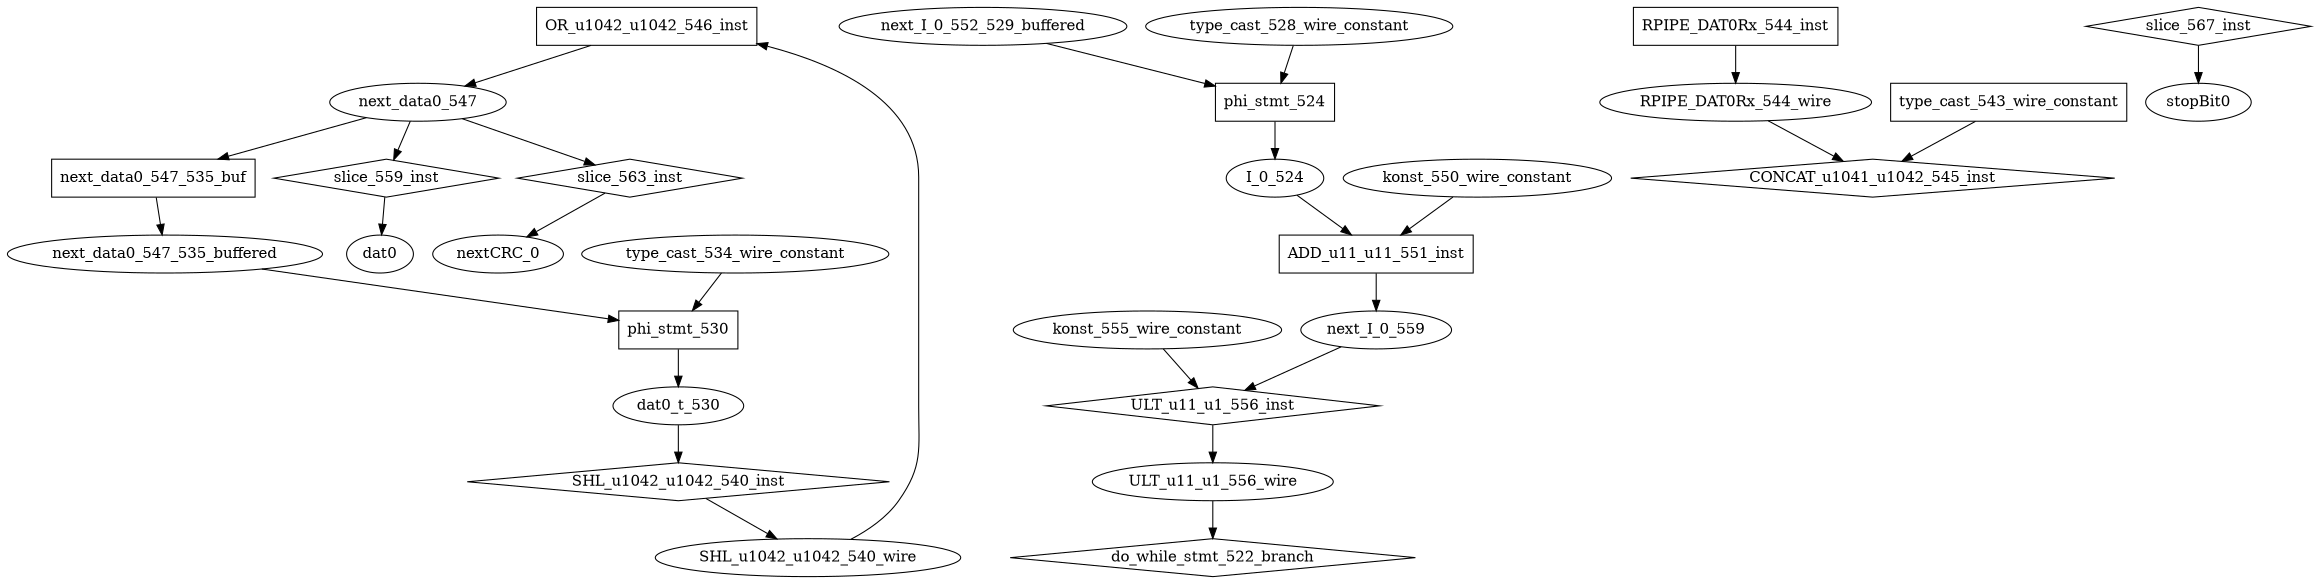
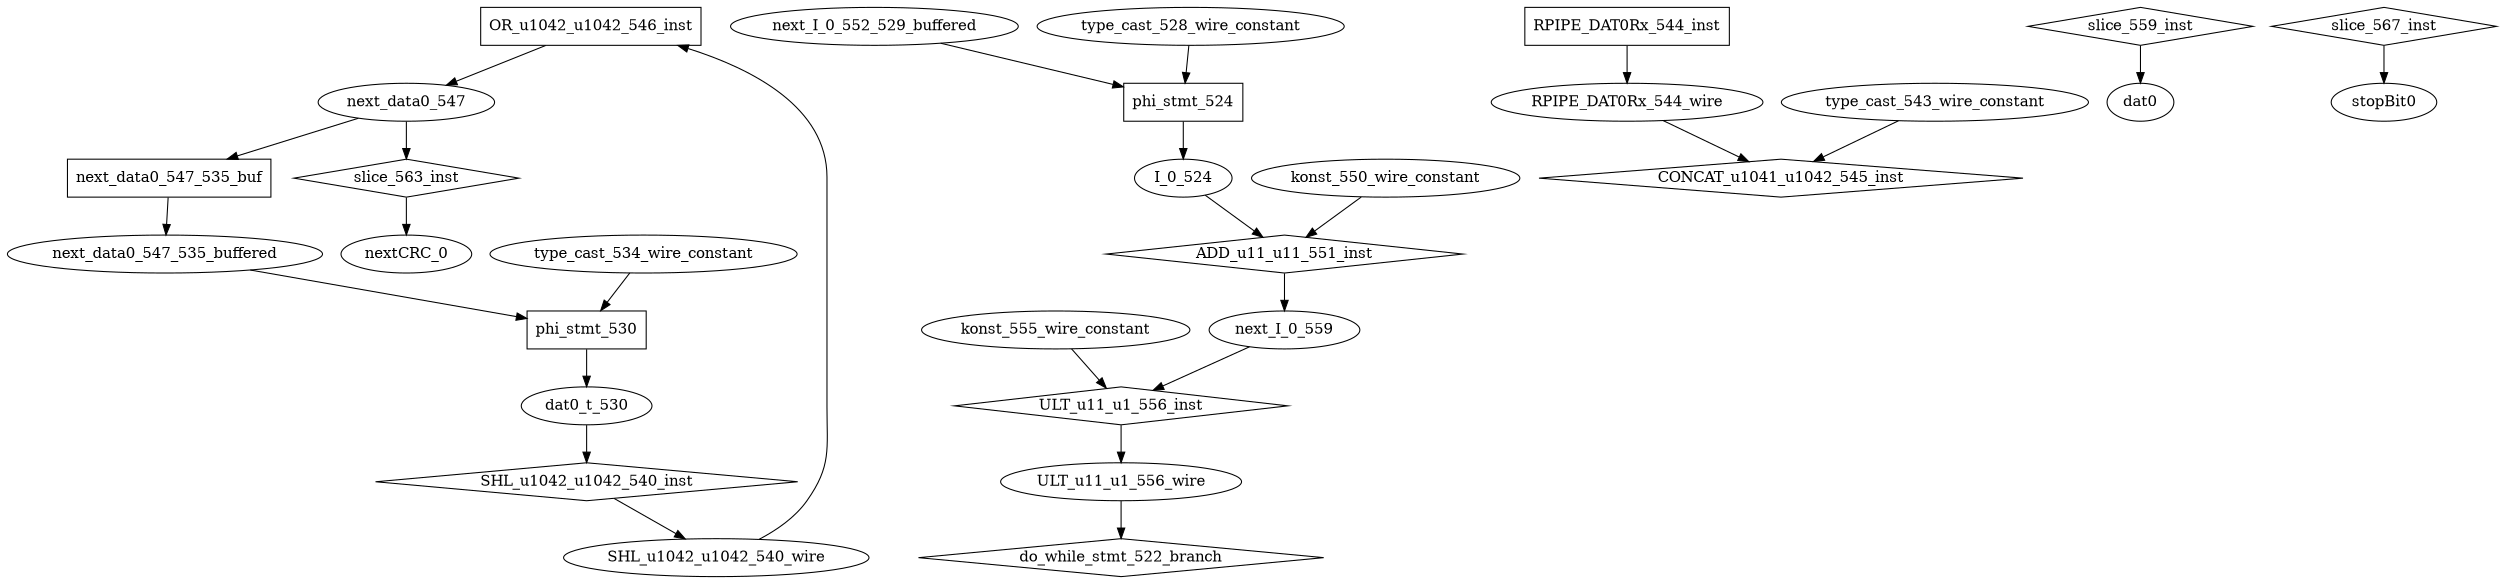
(2009, 102) -> (1935, 102)
(404, 136) -> none
(1376, 254) -> (1285, 254)
